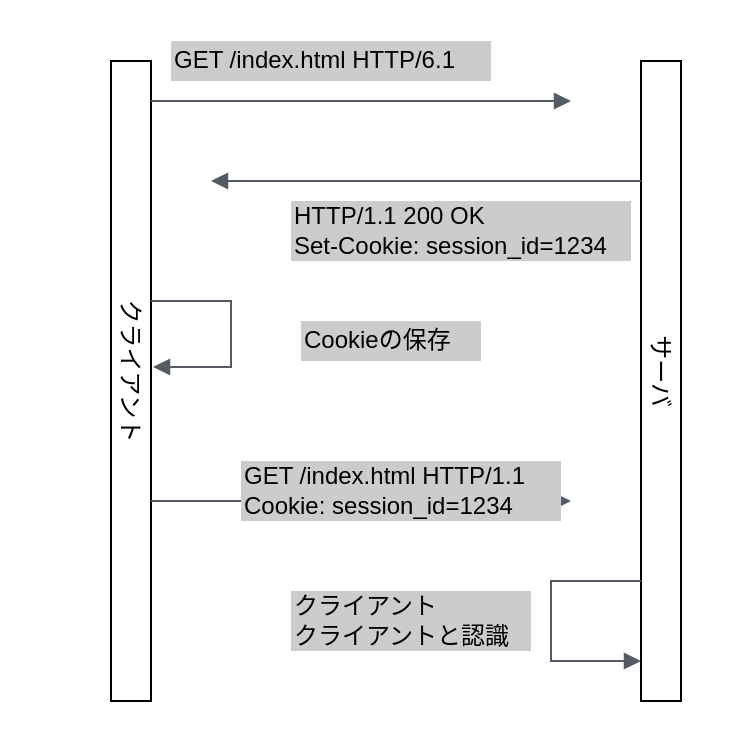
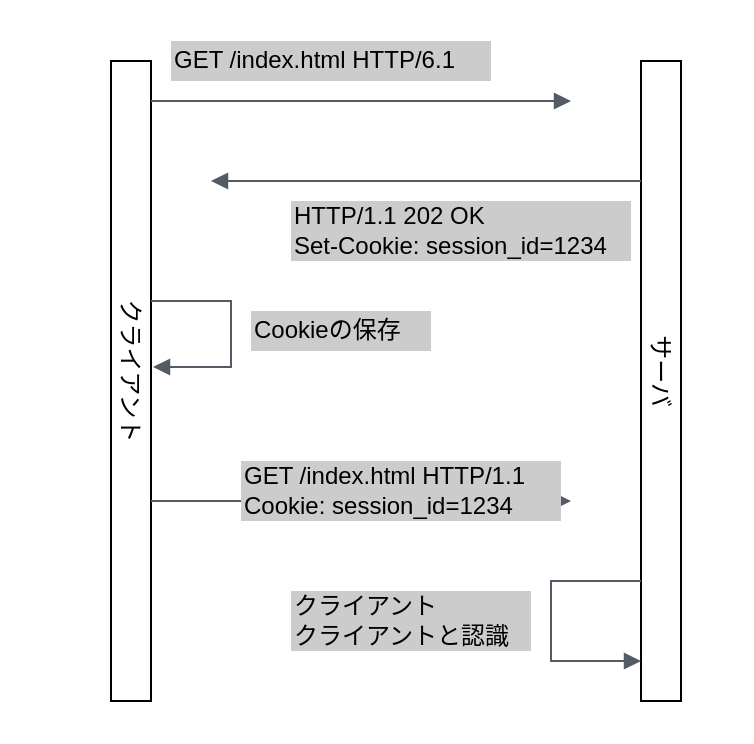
(461, 231) -> (461, 231)
(391, 341) -> (341, 331)
